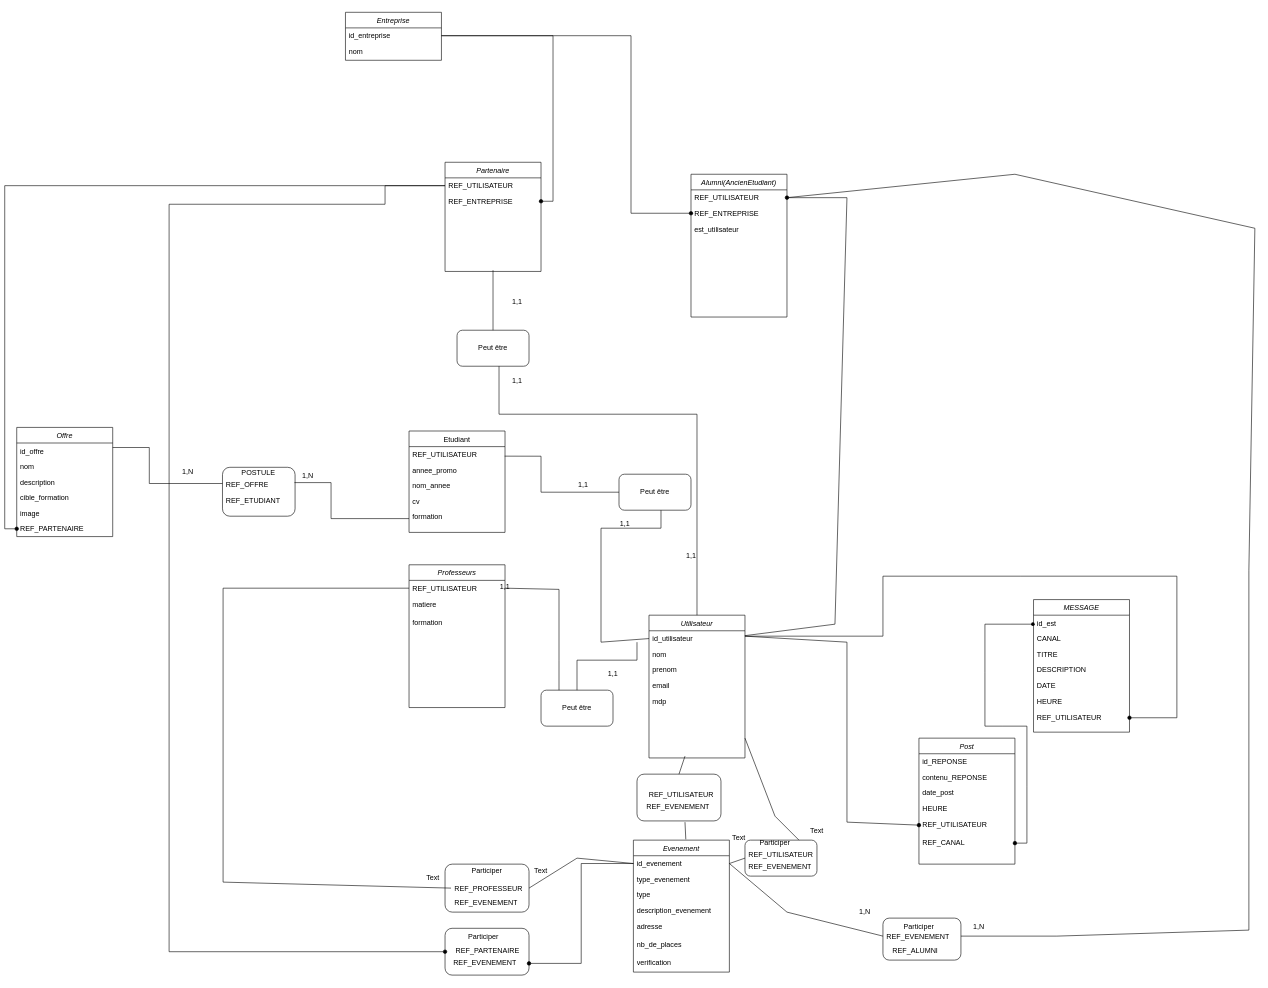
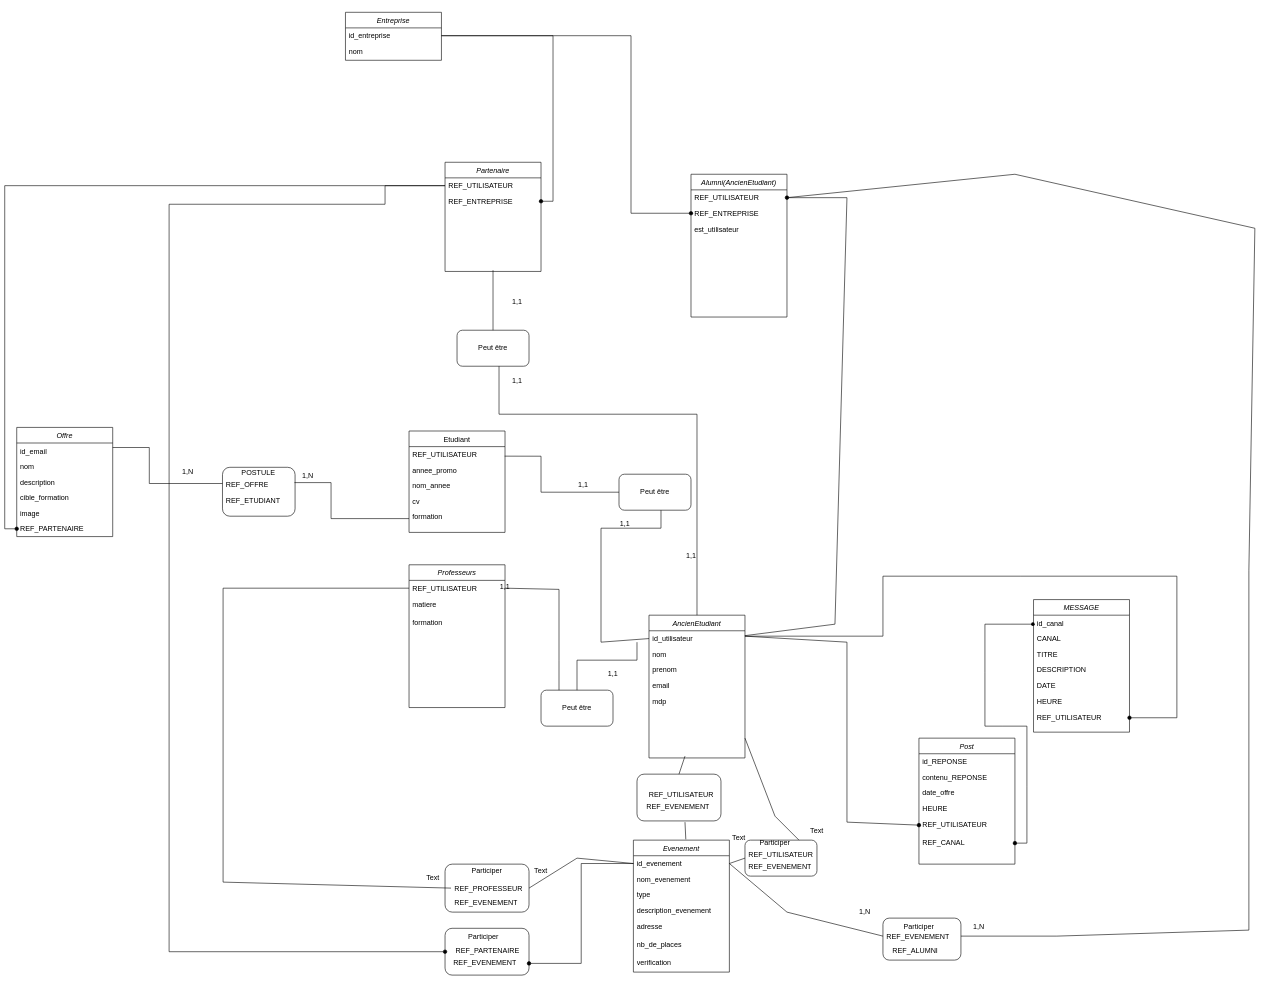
(35, 451) -> (33, 451)
(697, 623) -> (697, 623)
(1048, 623) -> (1051, 623)
(940, 793) -> (942, 793)
(665, 880) -> (663, 880)
